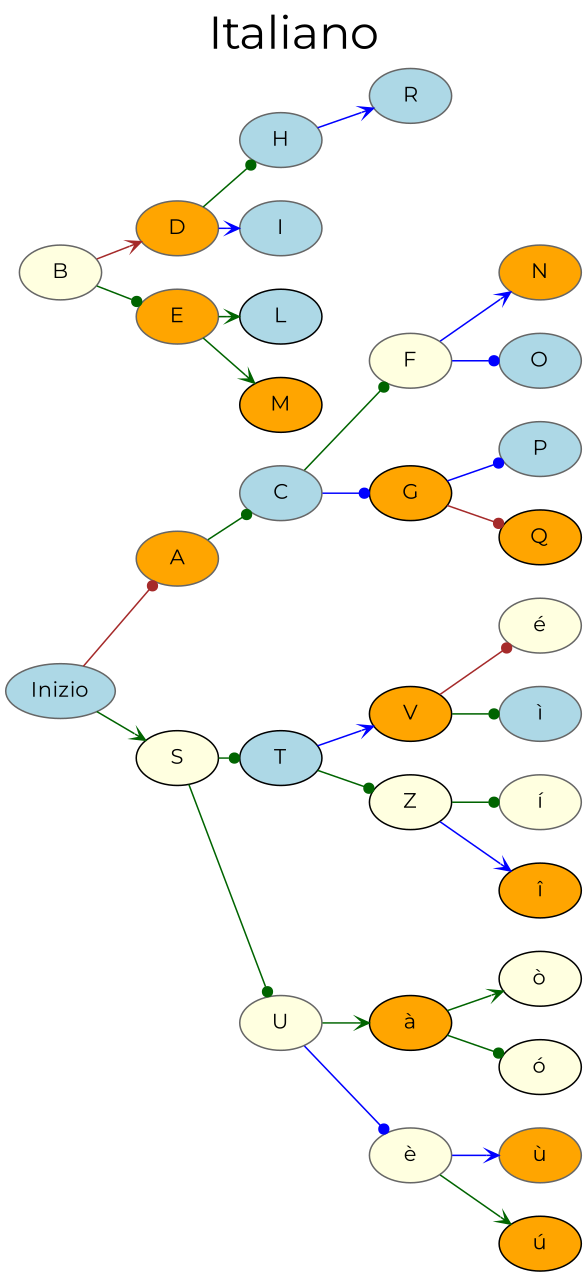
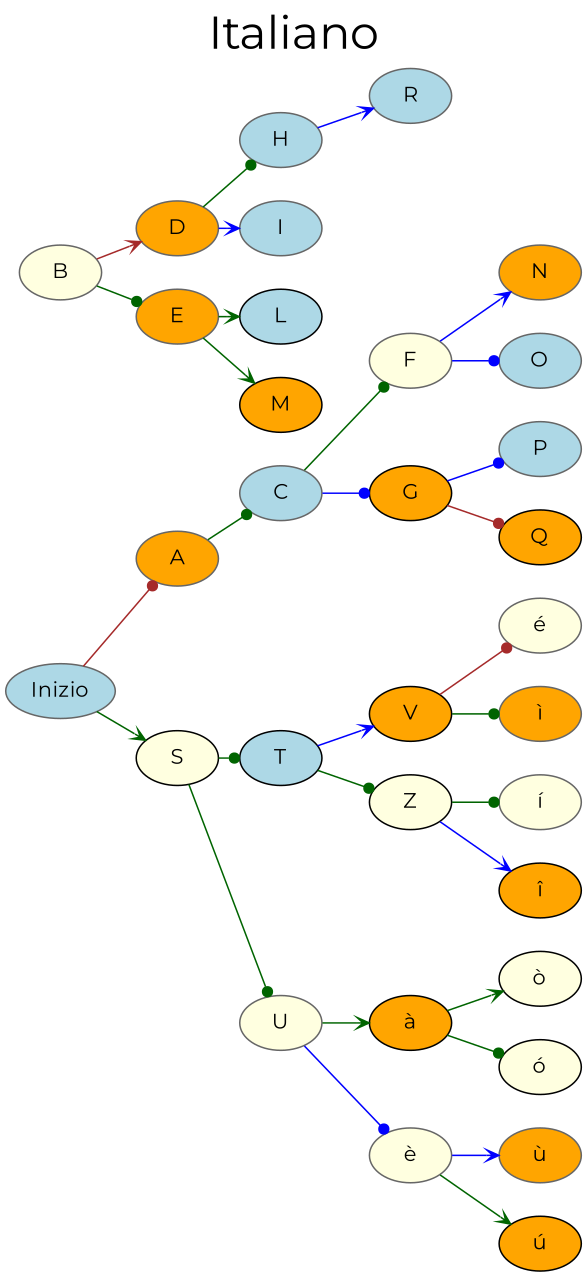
(540, 714) -> (540, 714)
